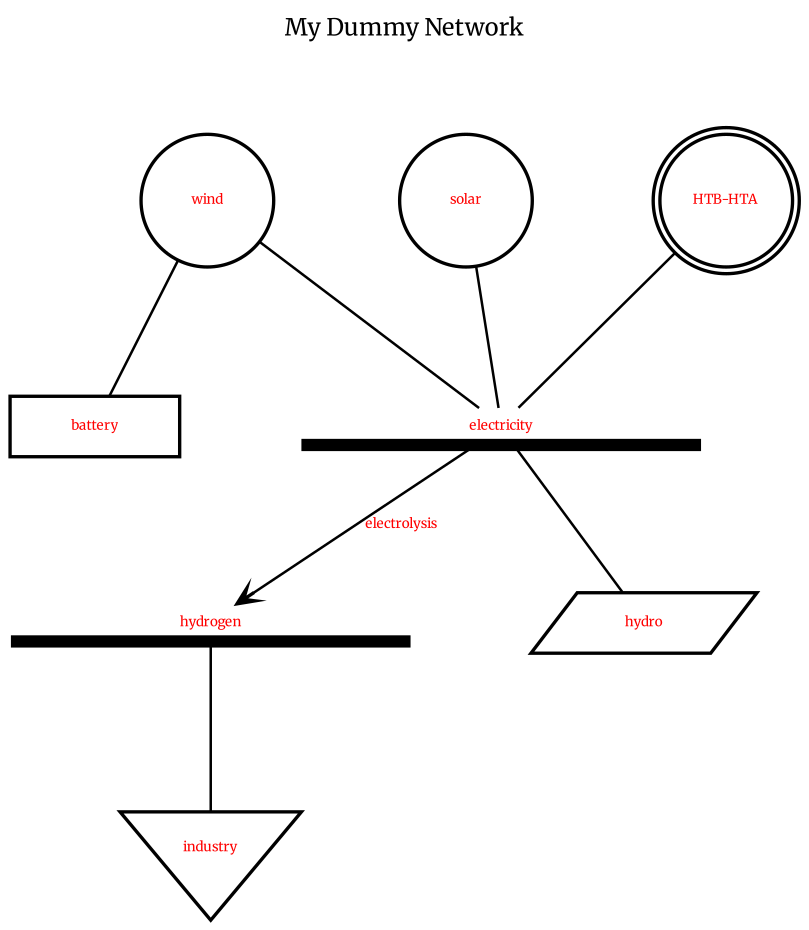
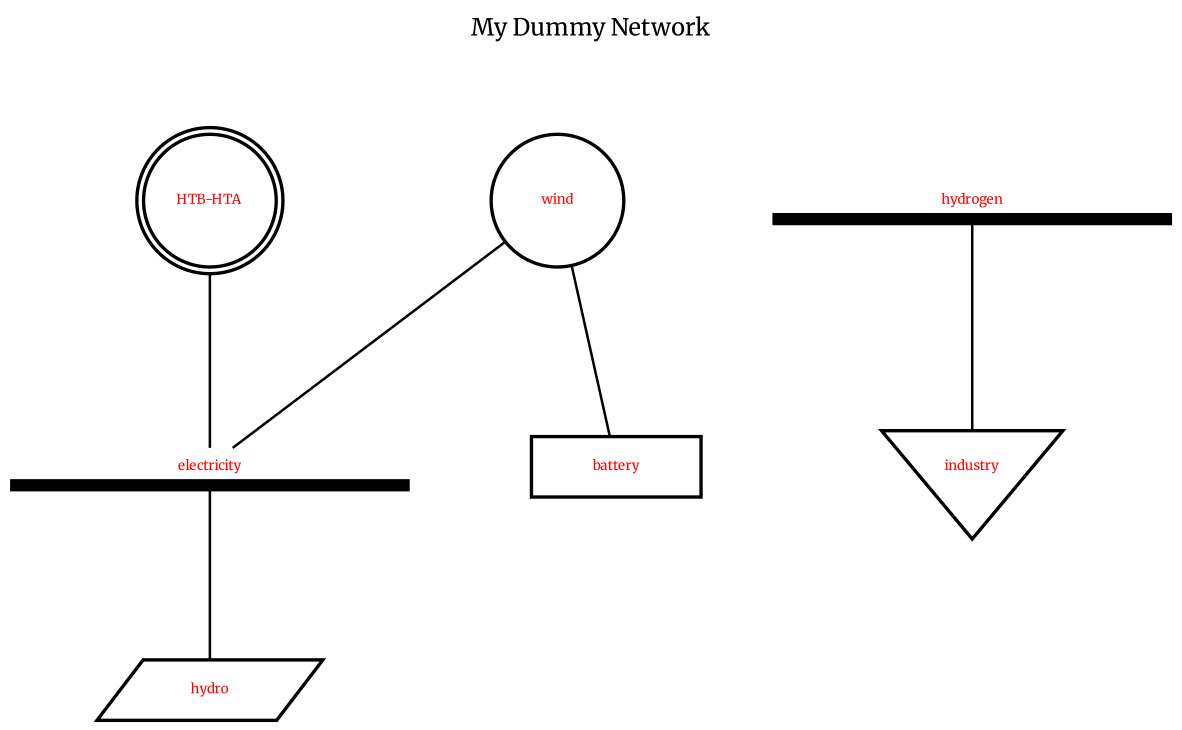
(466, 201) -> none
(365, 519) -> none
